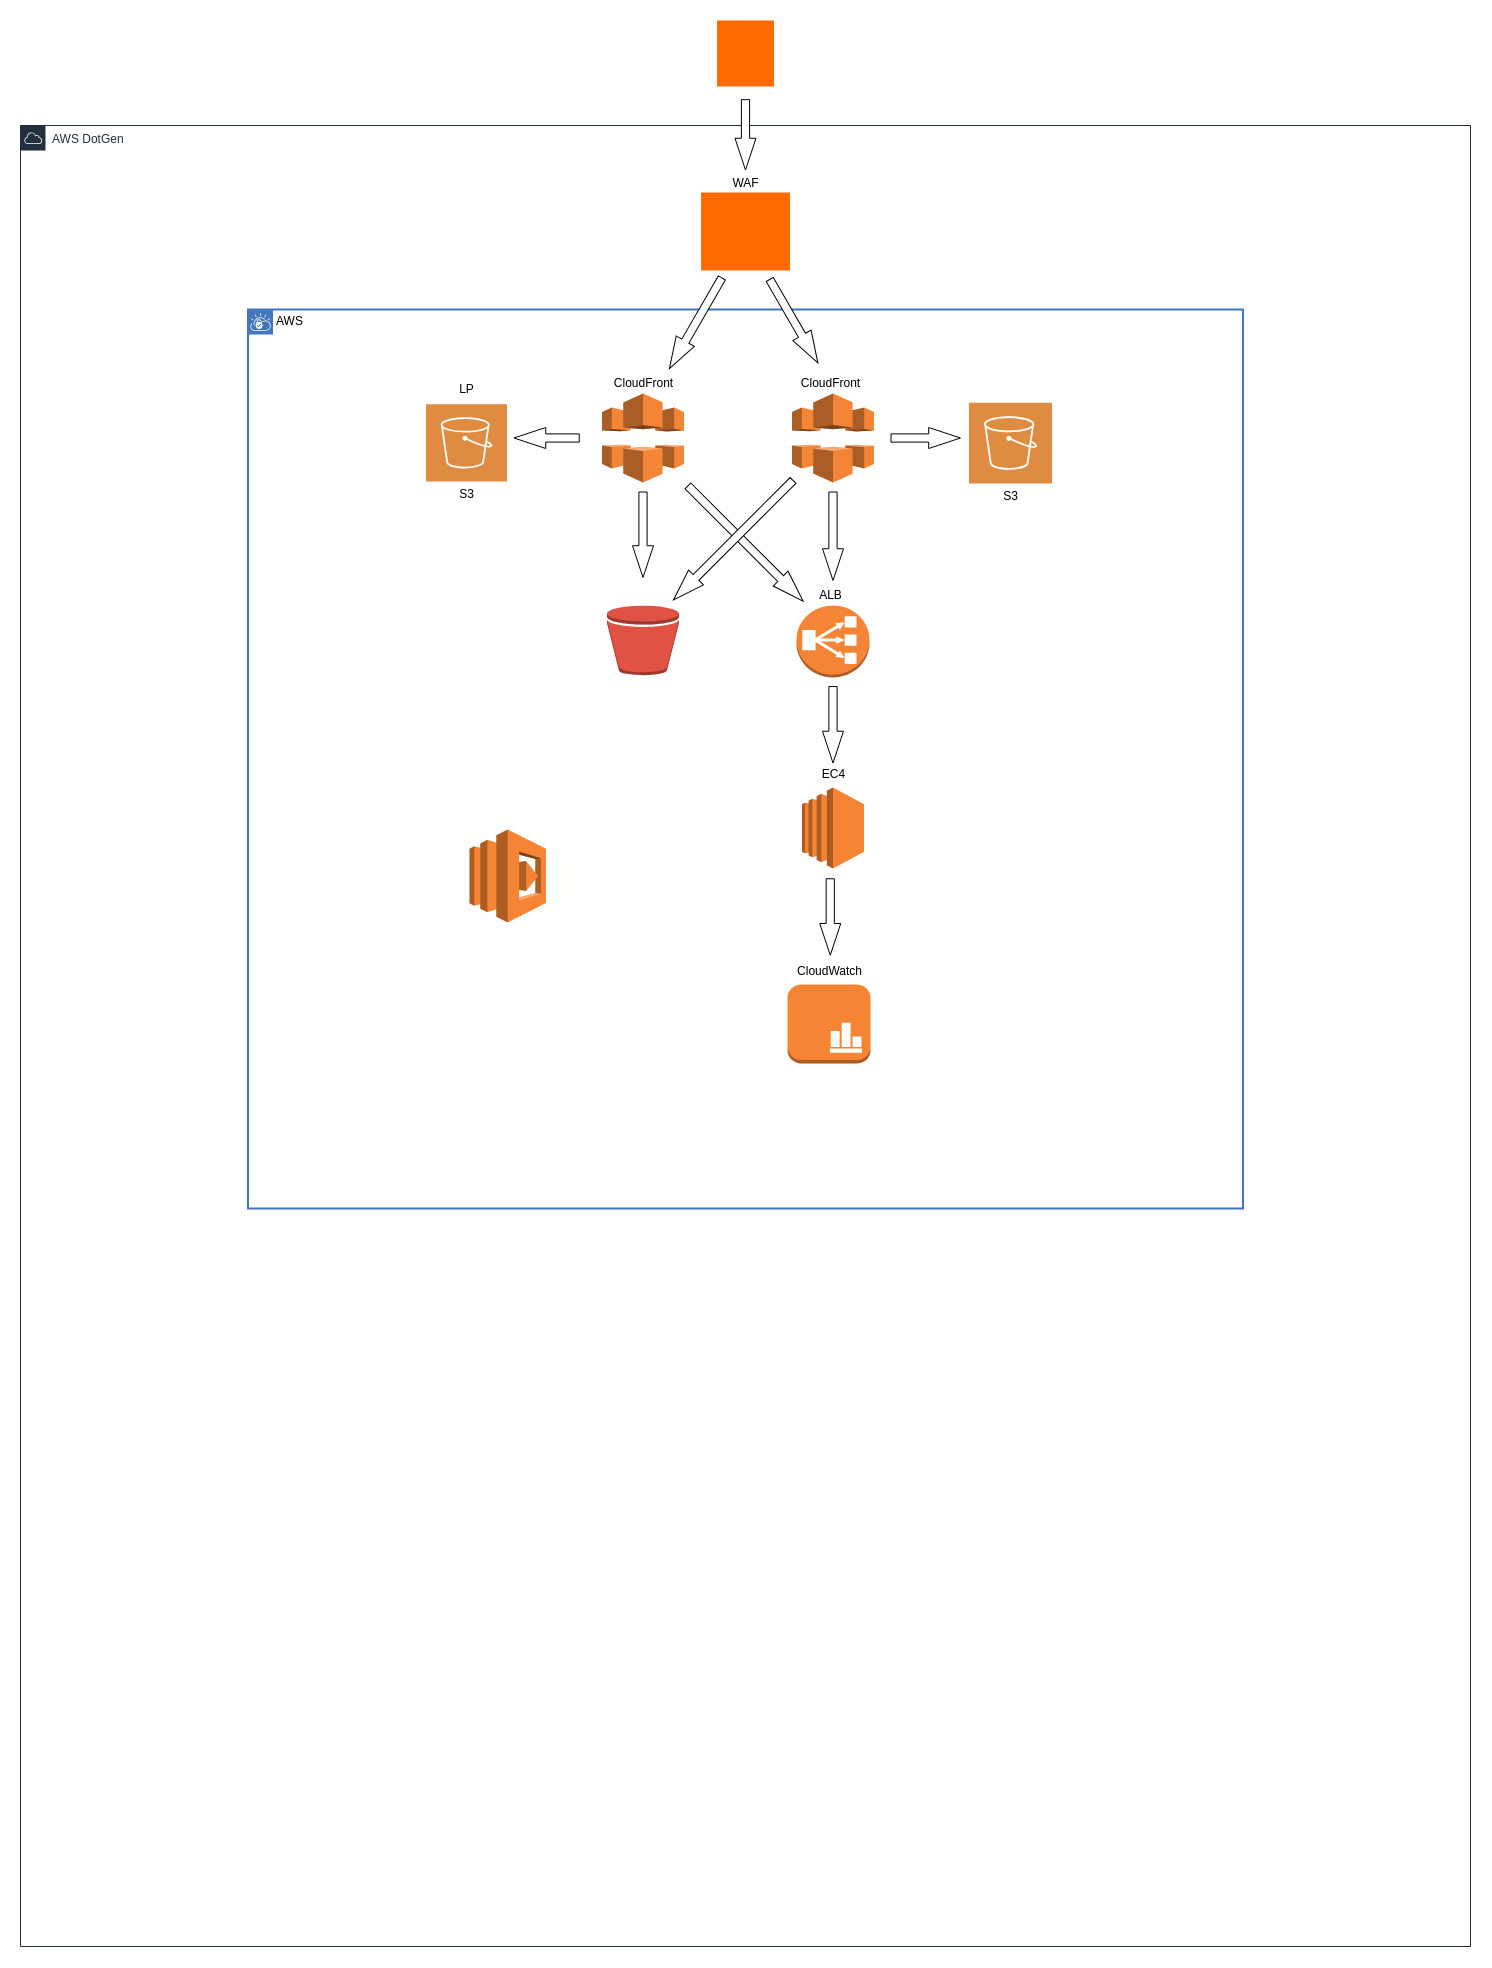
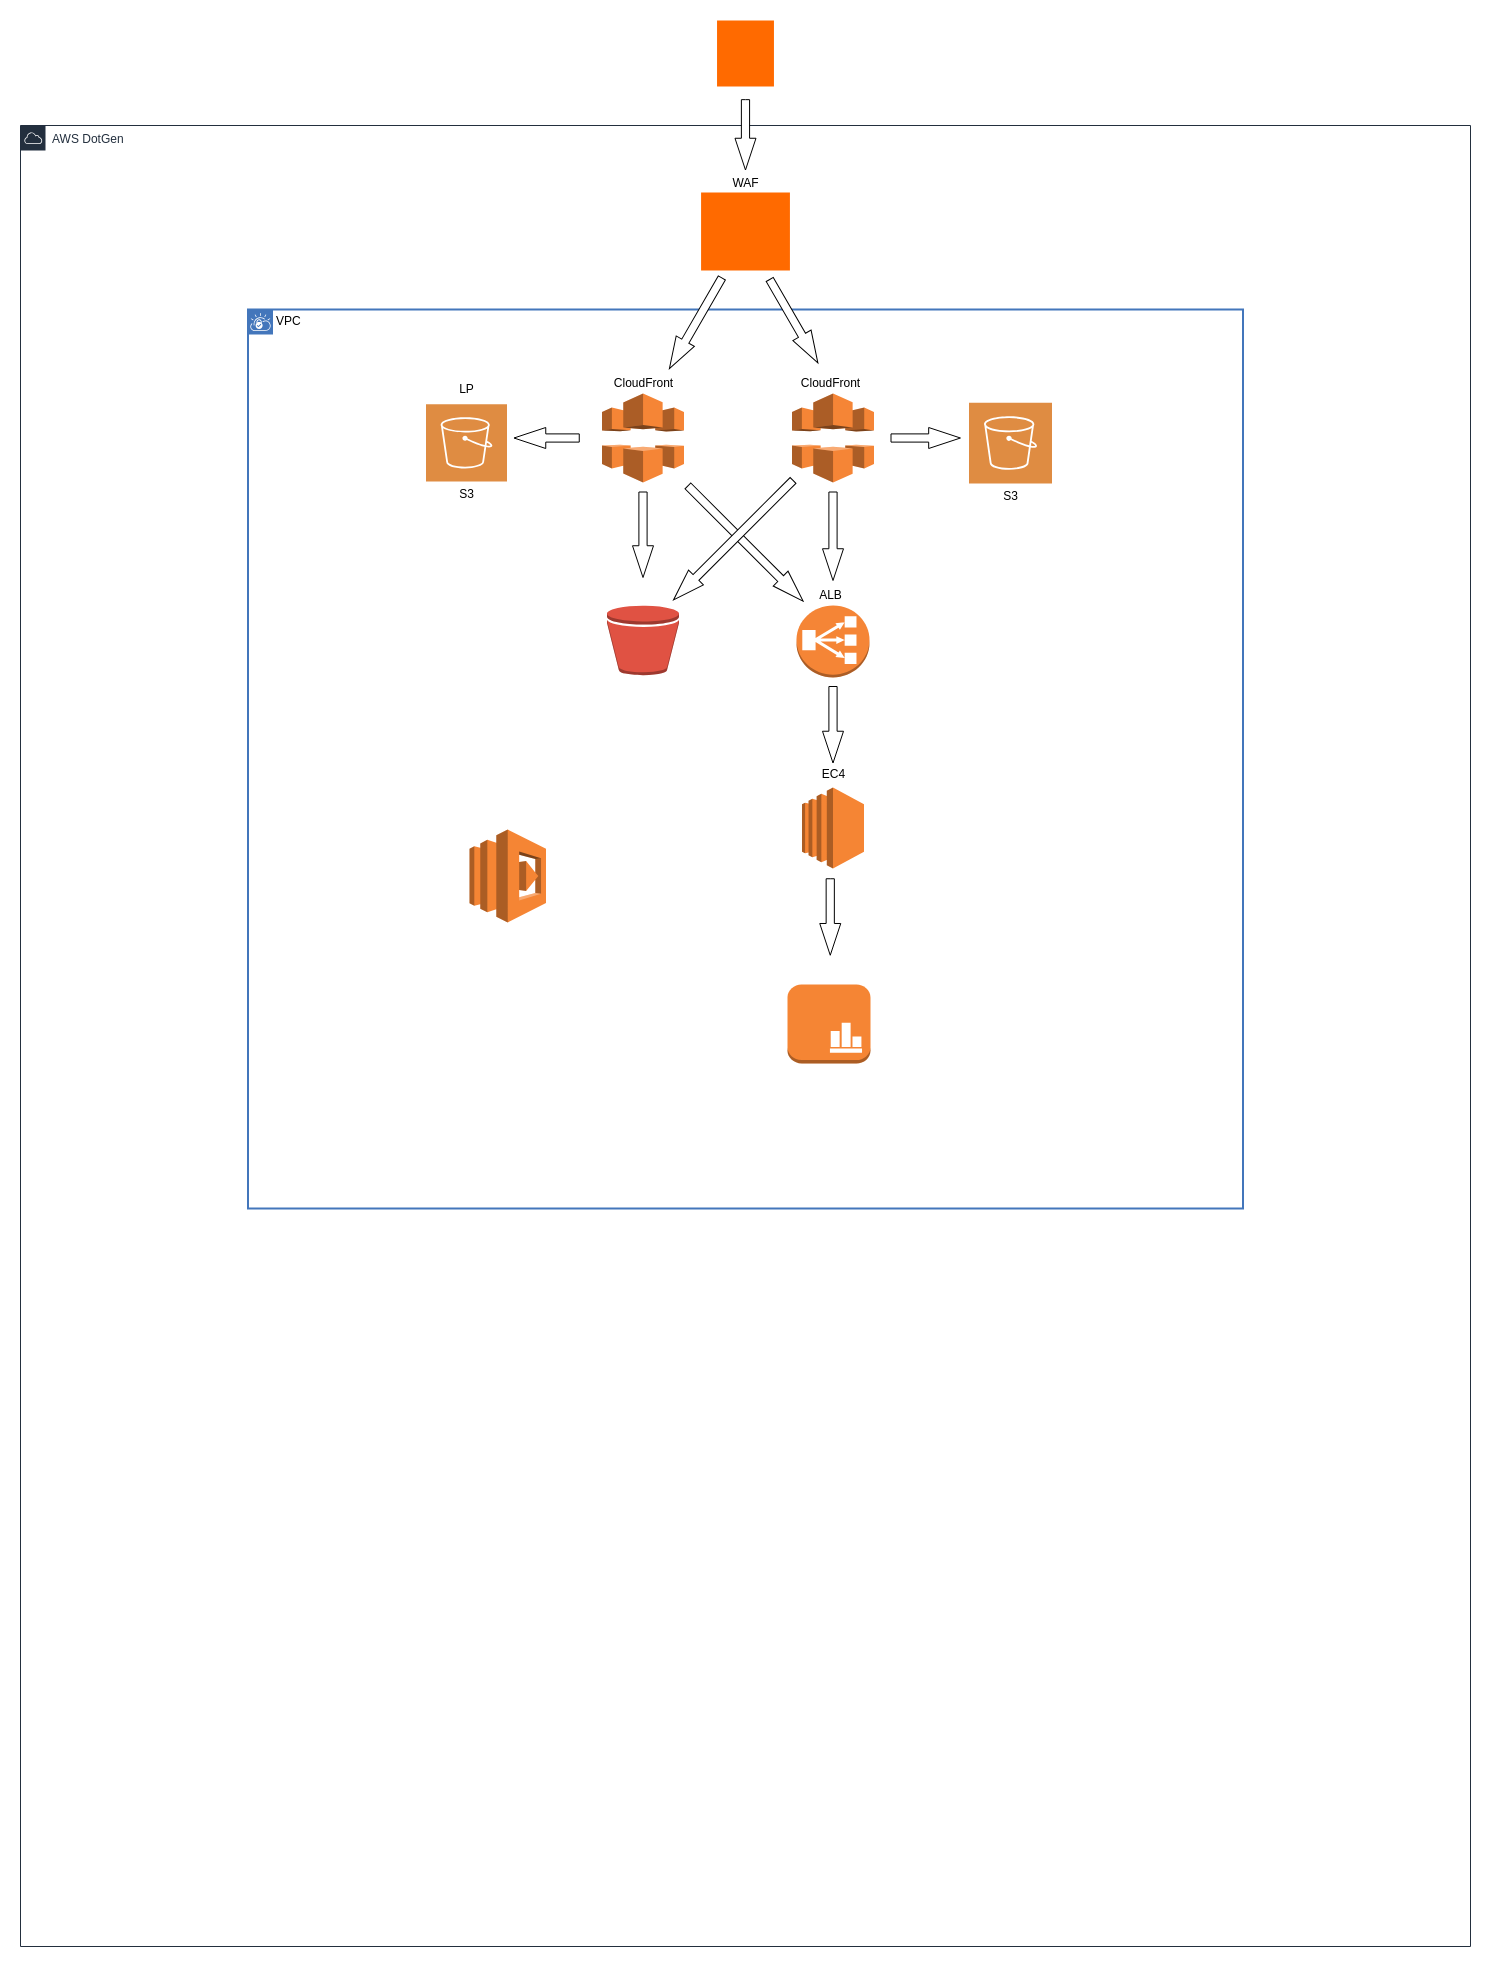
(287, 322) -> (287, 322)
(829, 972) -> none
